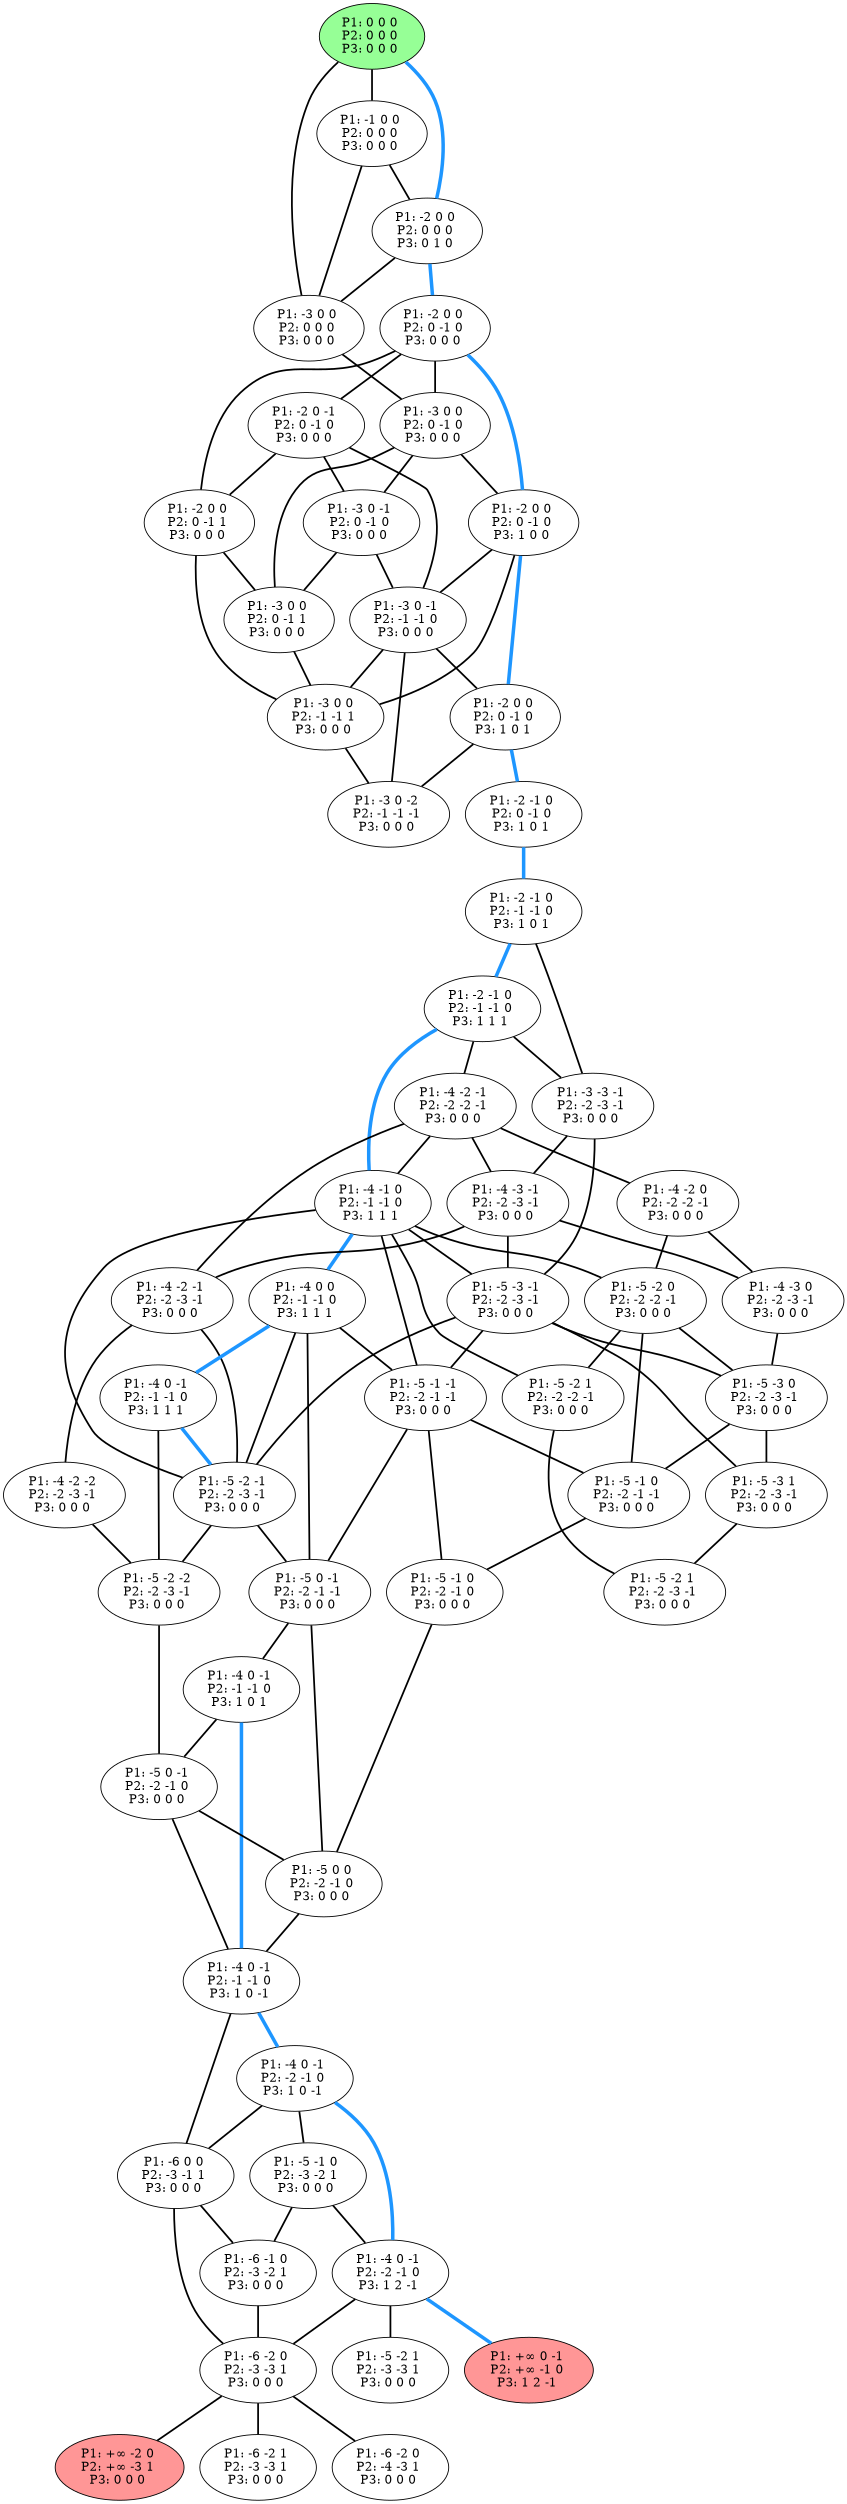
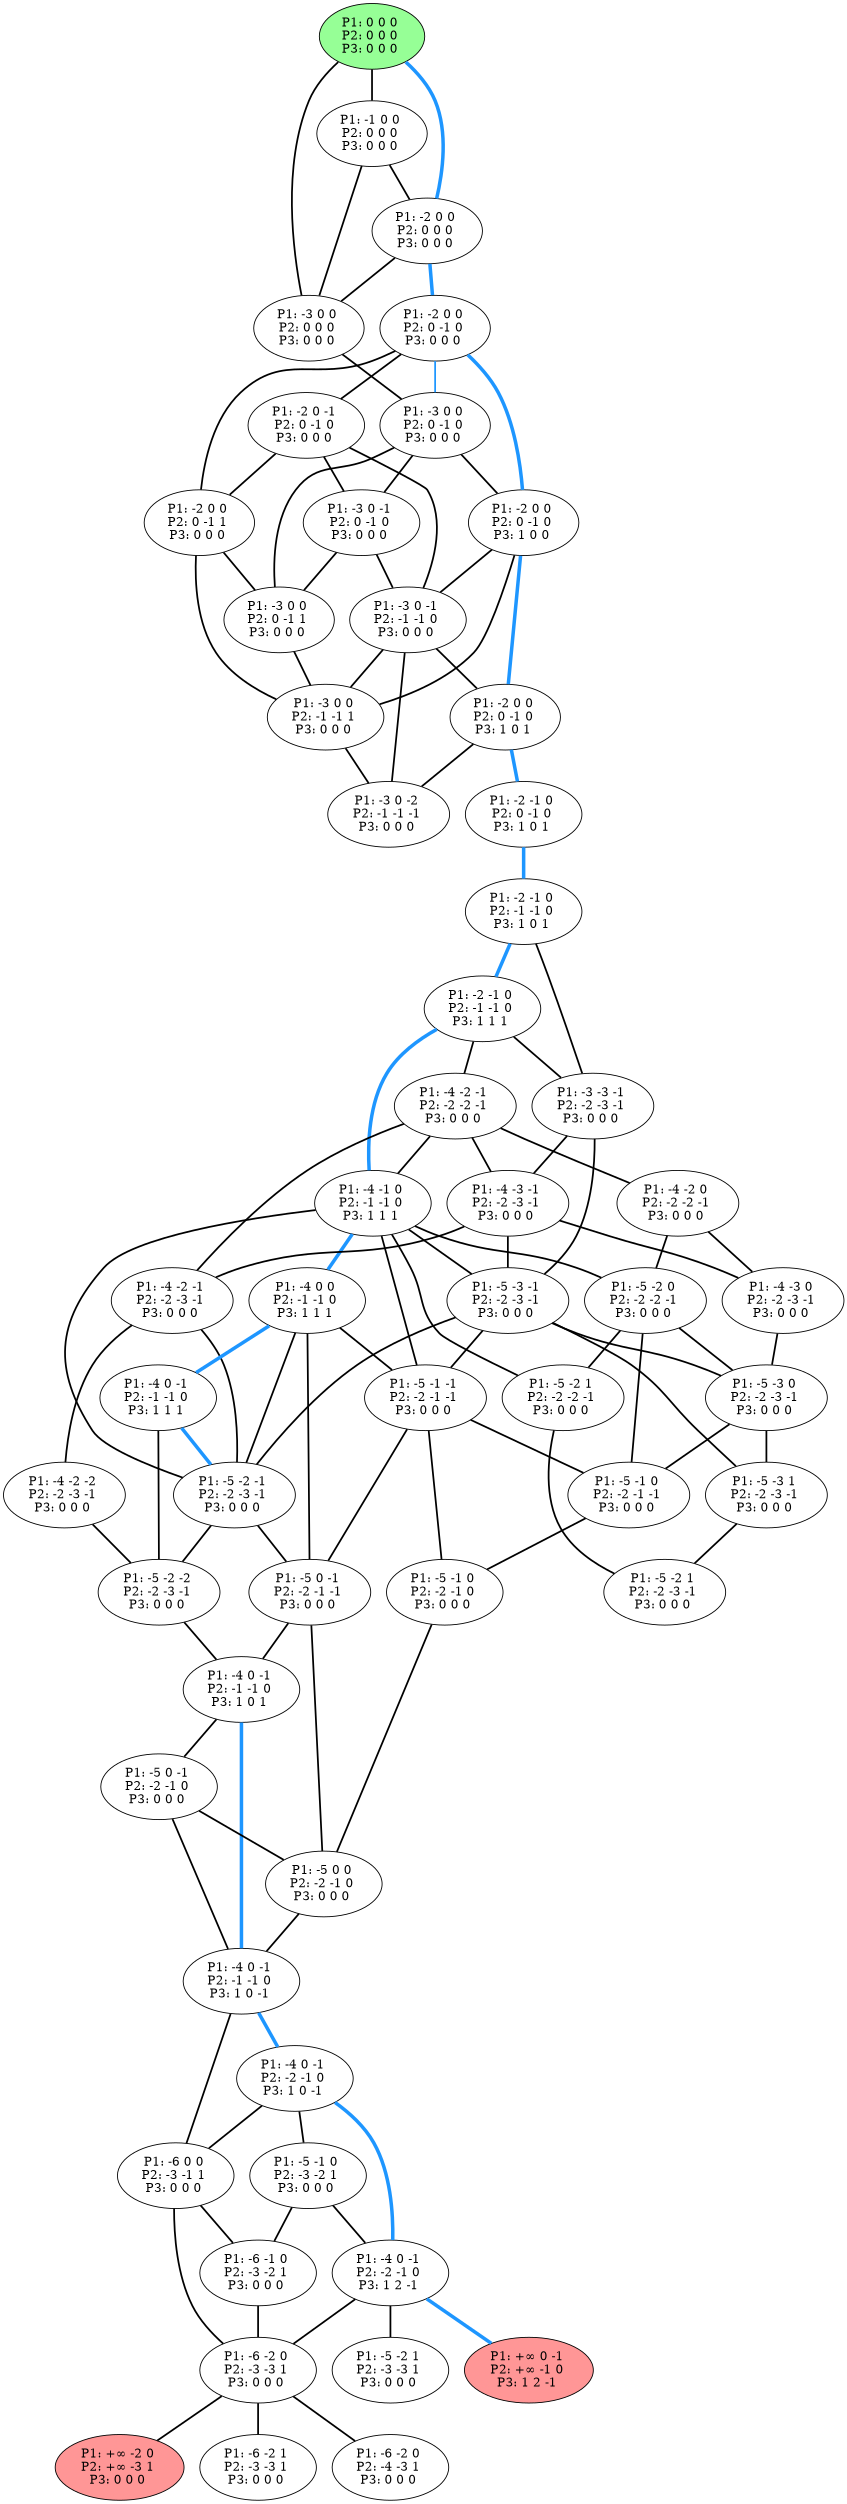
(427, 231) -> (427, 231)
(435, 377) -> (435, 377)
(159, 1690) -> (200, 1641)
